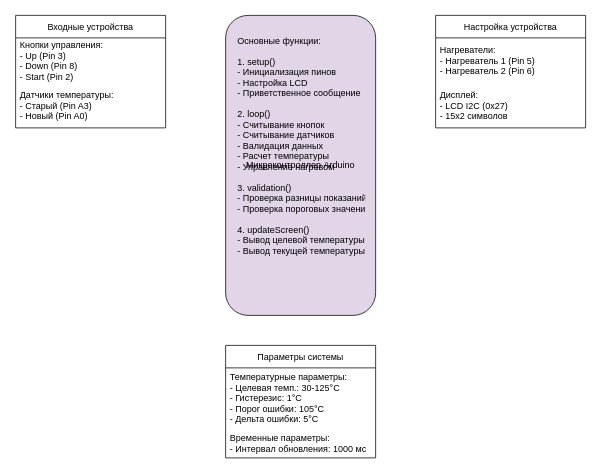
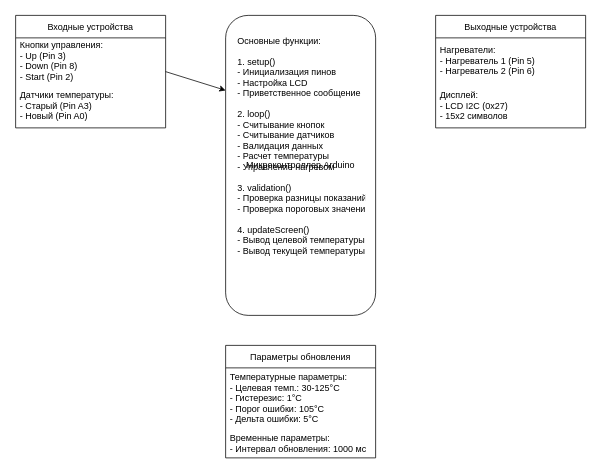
(510, 27) -> (510, 27)
none -> (194, 81)
(300, 165) -> (300, 165)
(300, 357) -> (300, 357)
